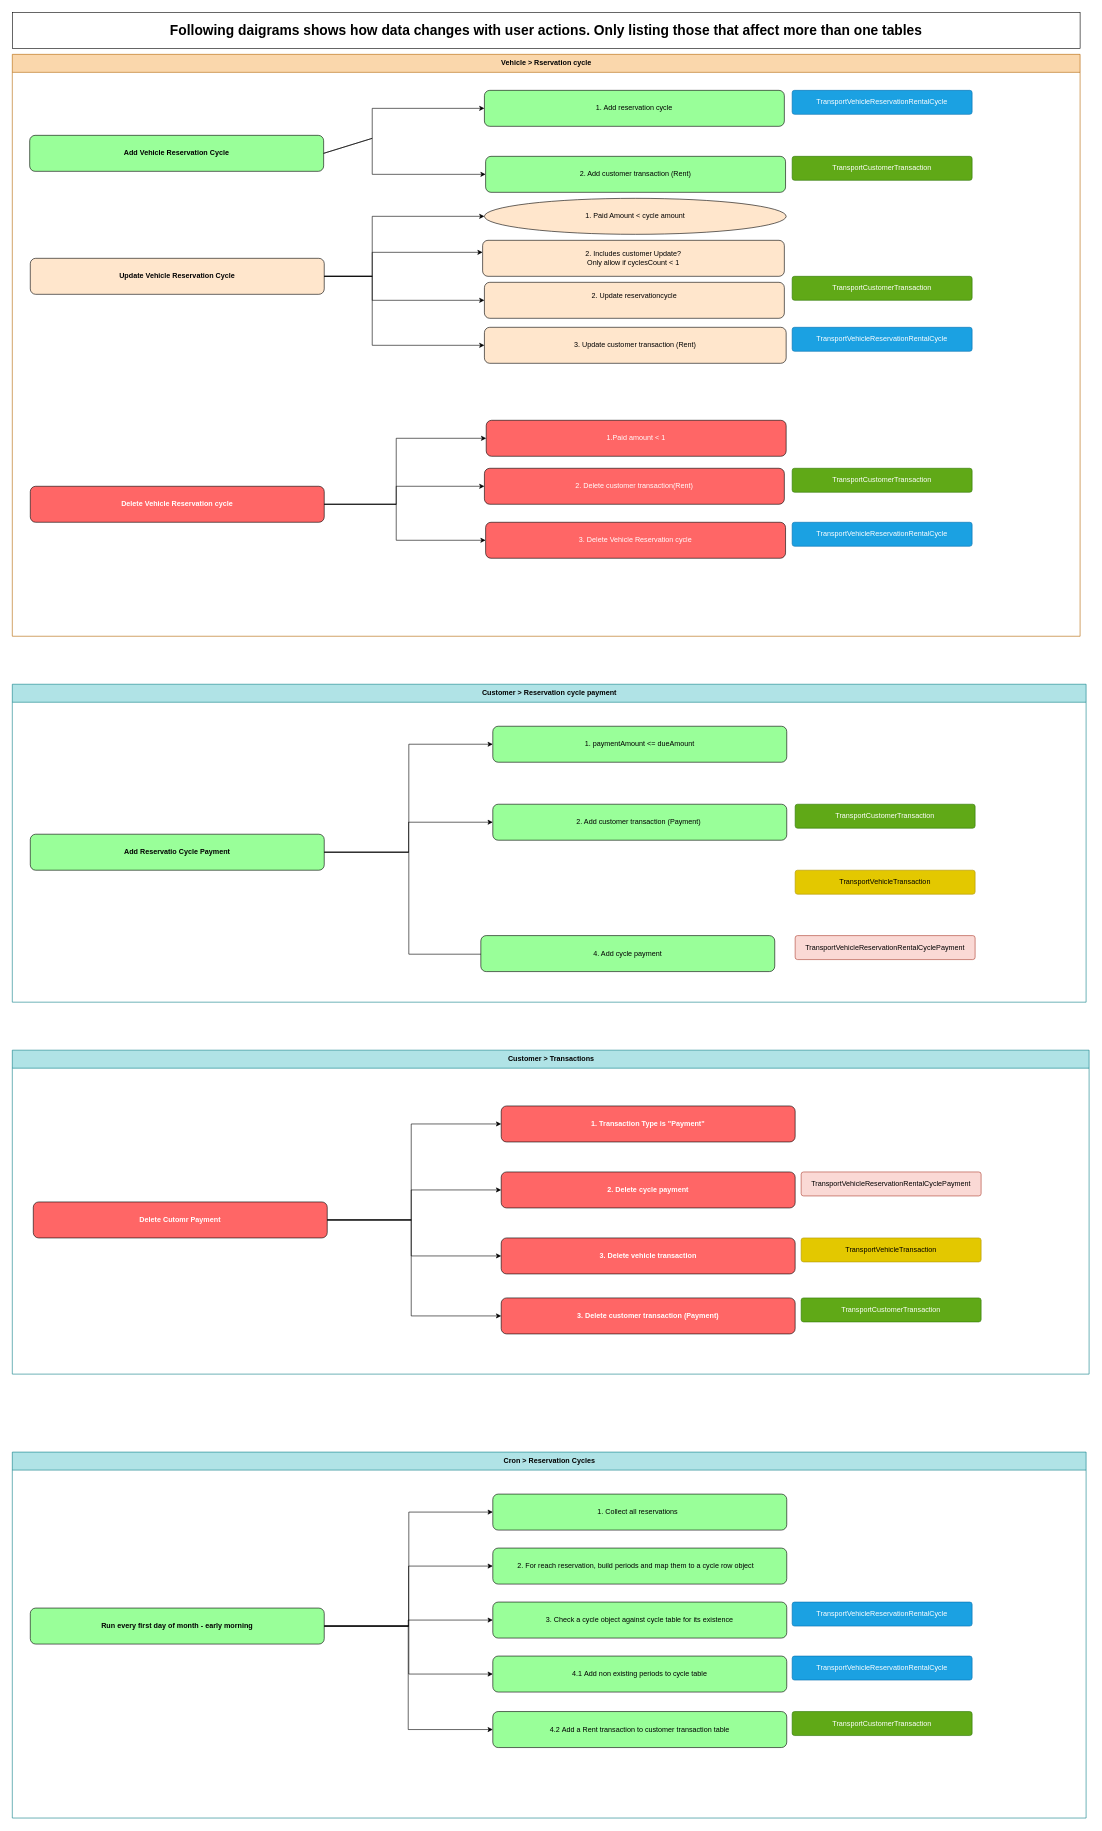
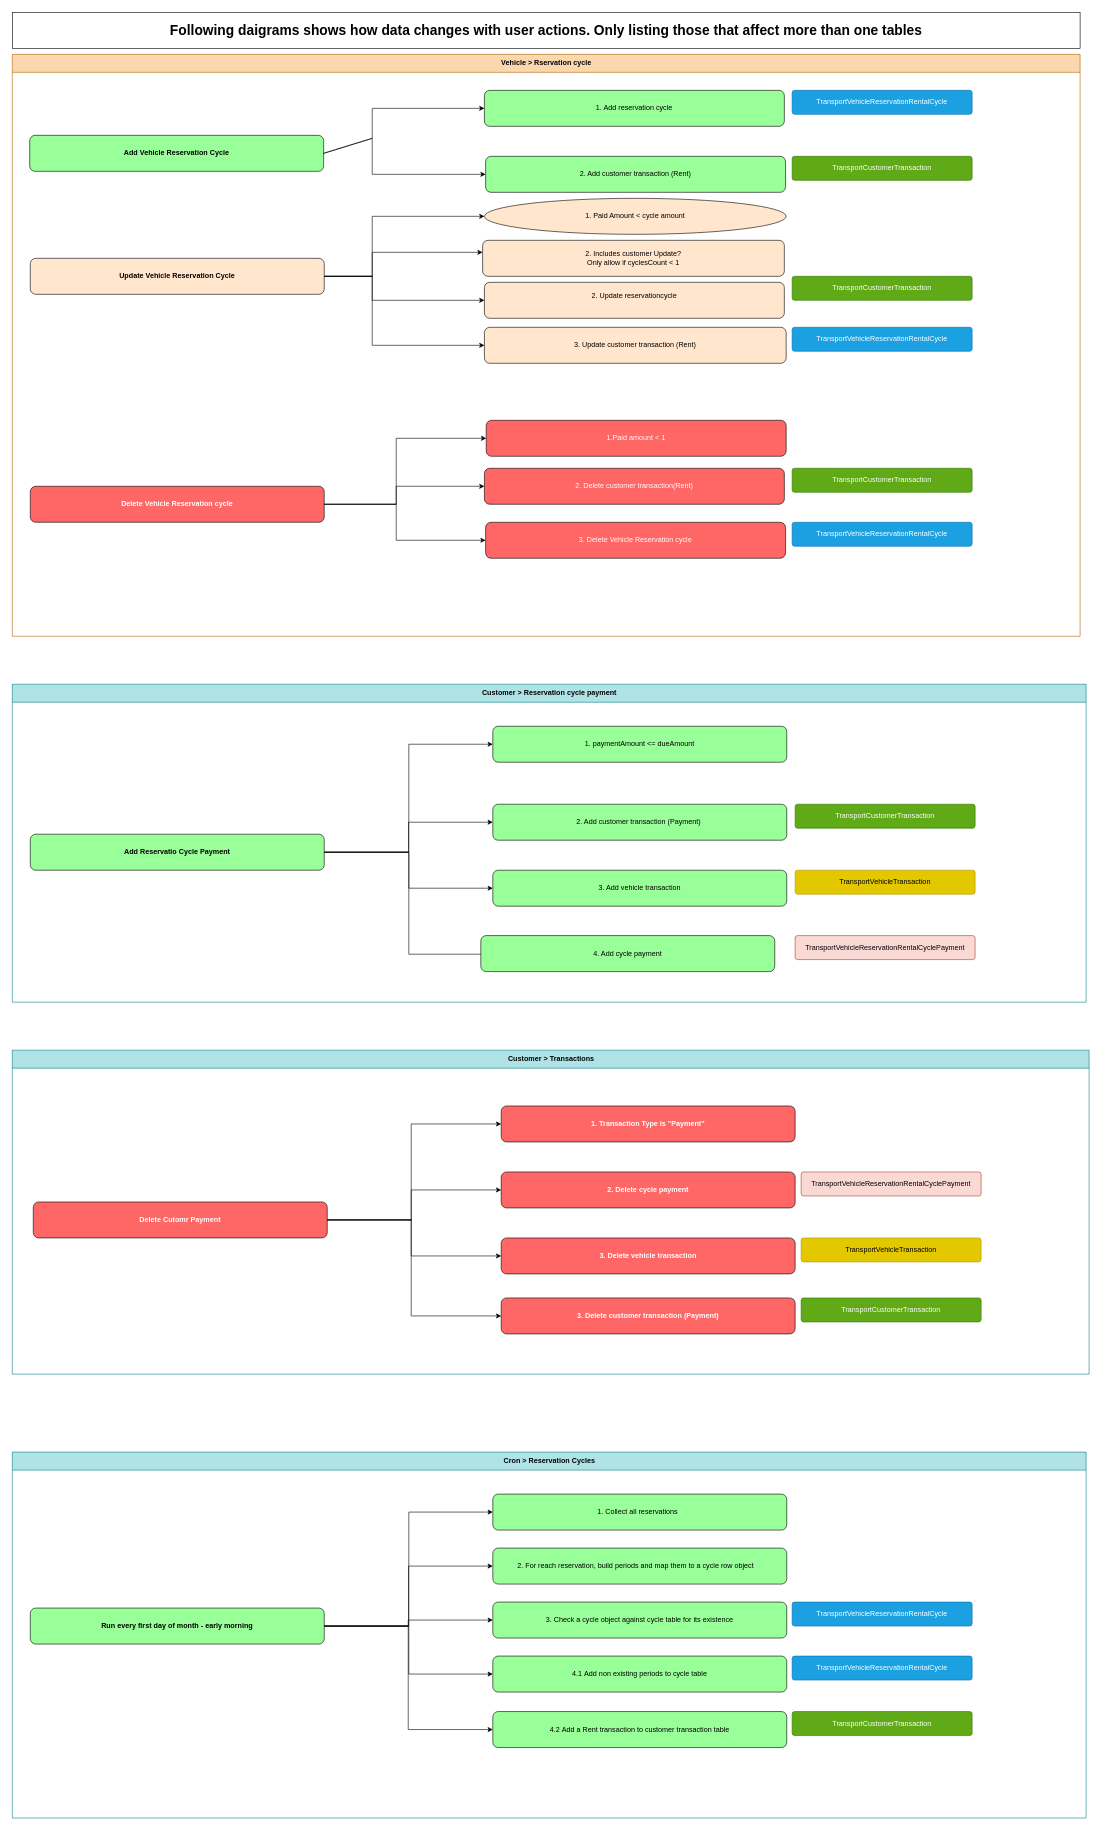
none -> (487, 888)
none -> (640, 888)
